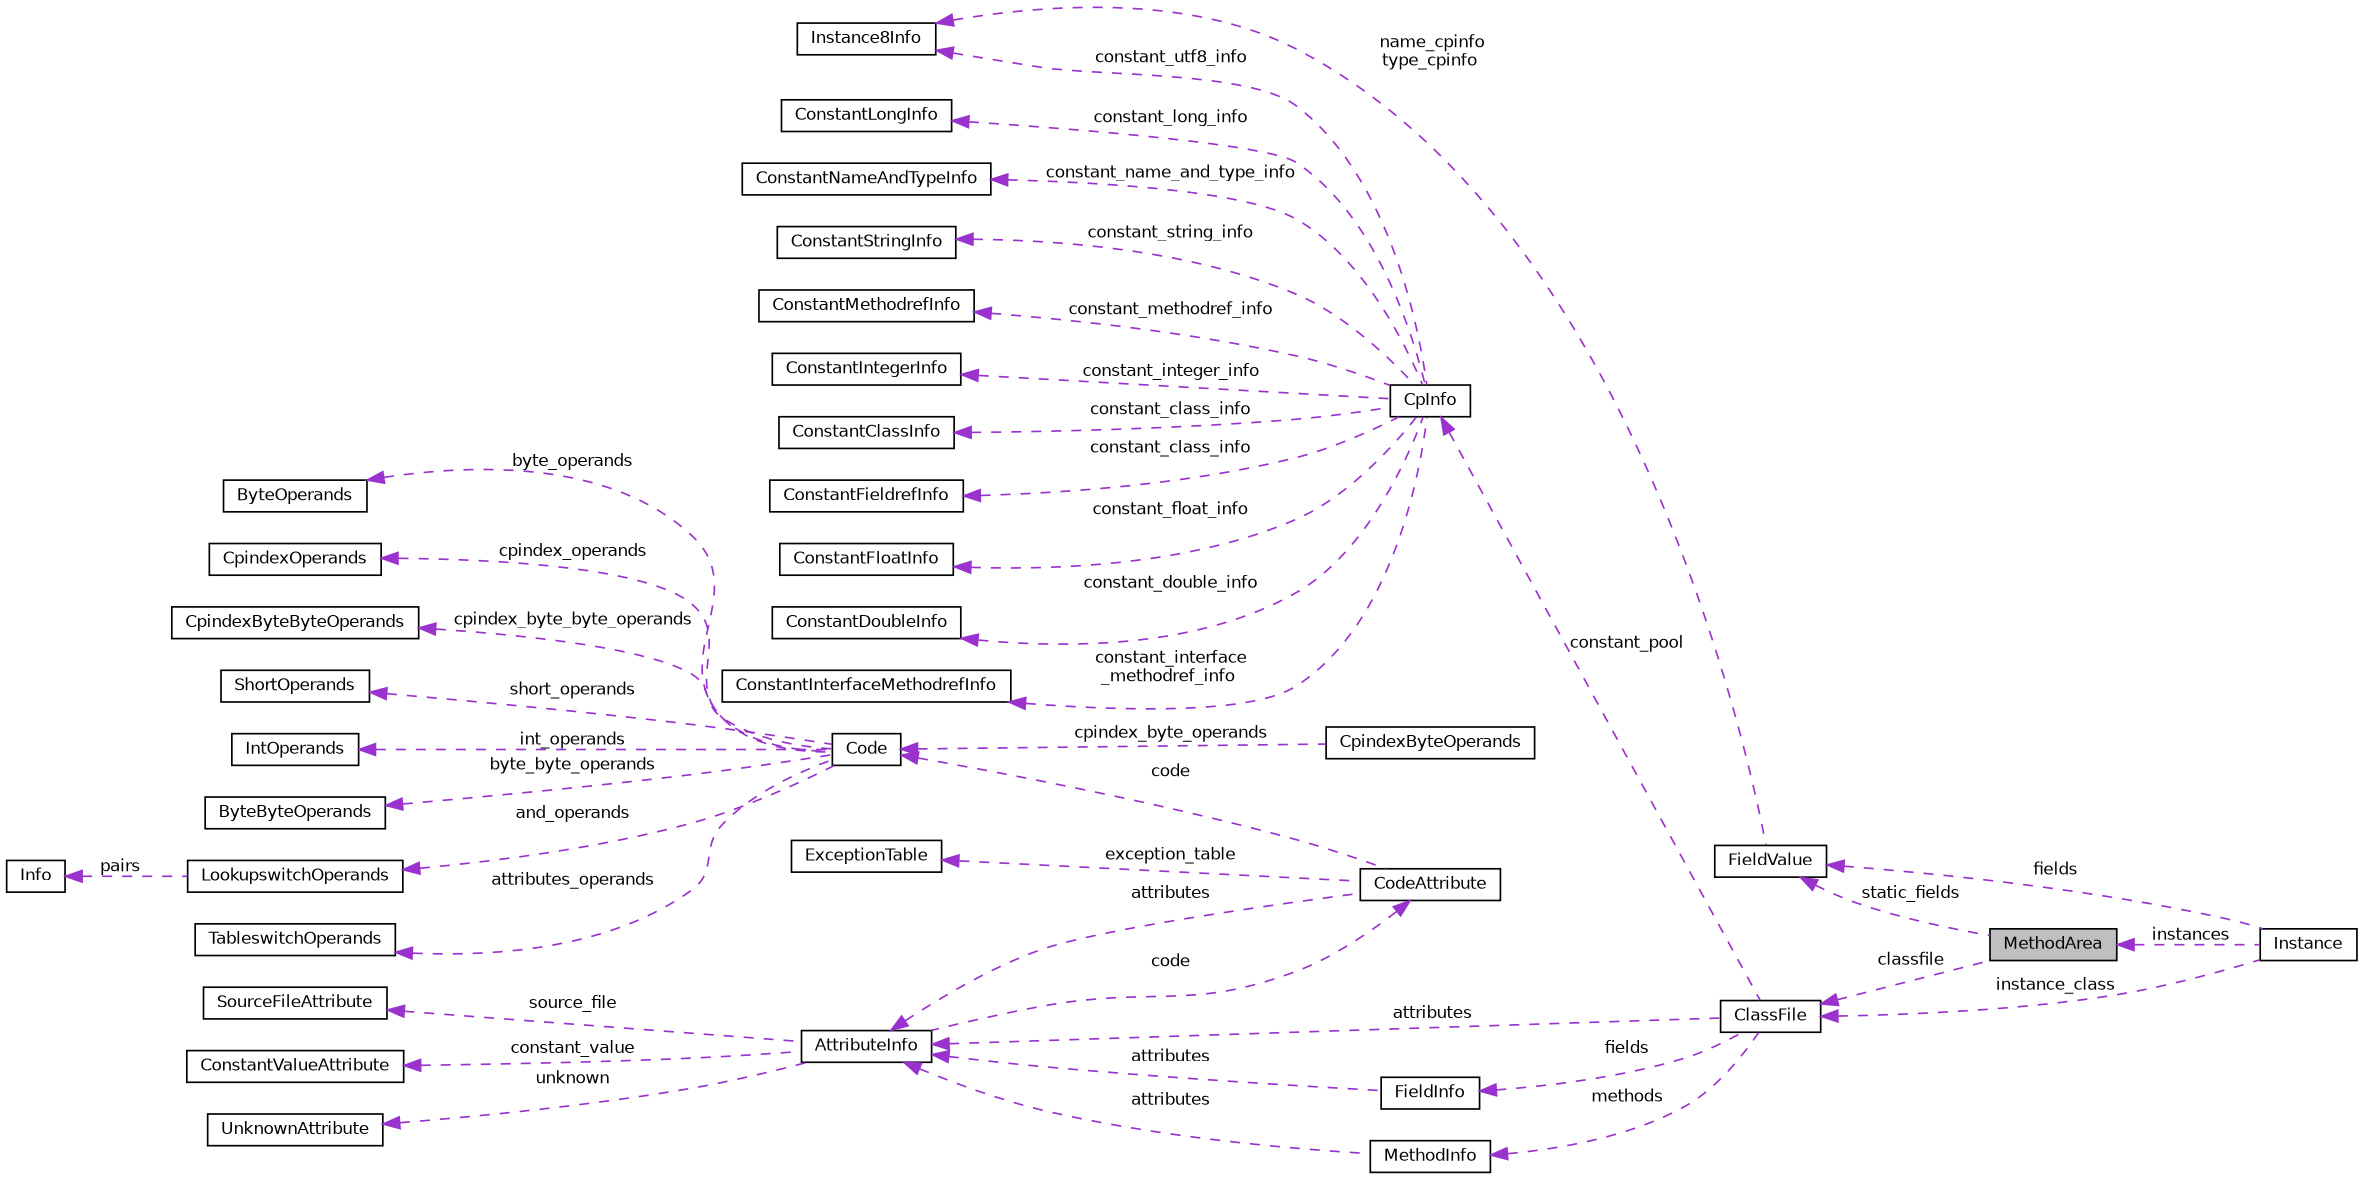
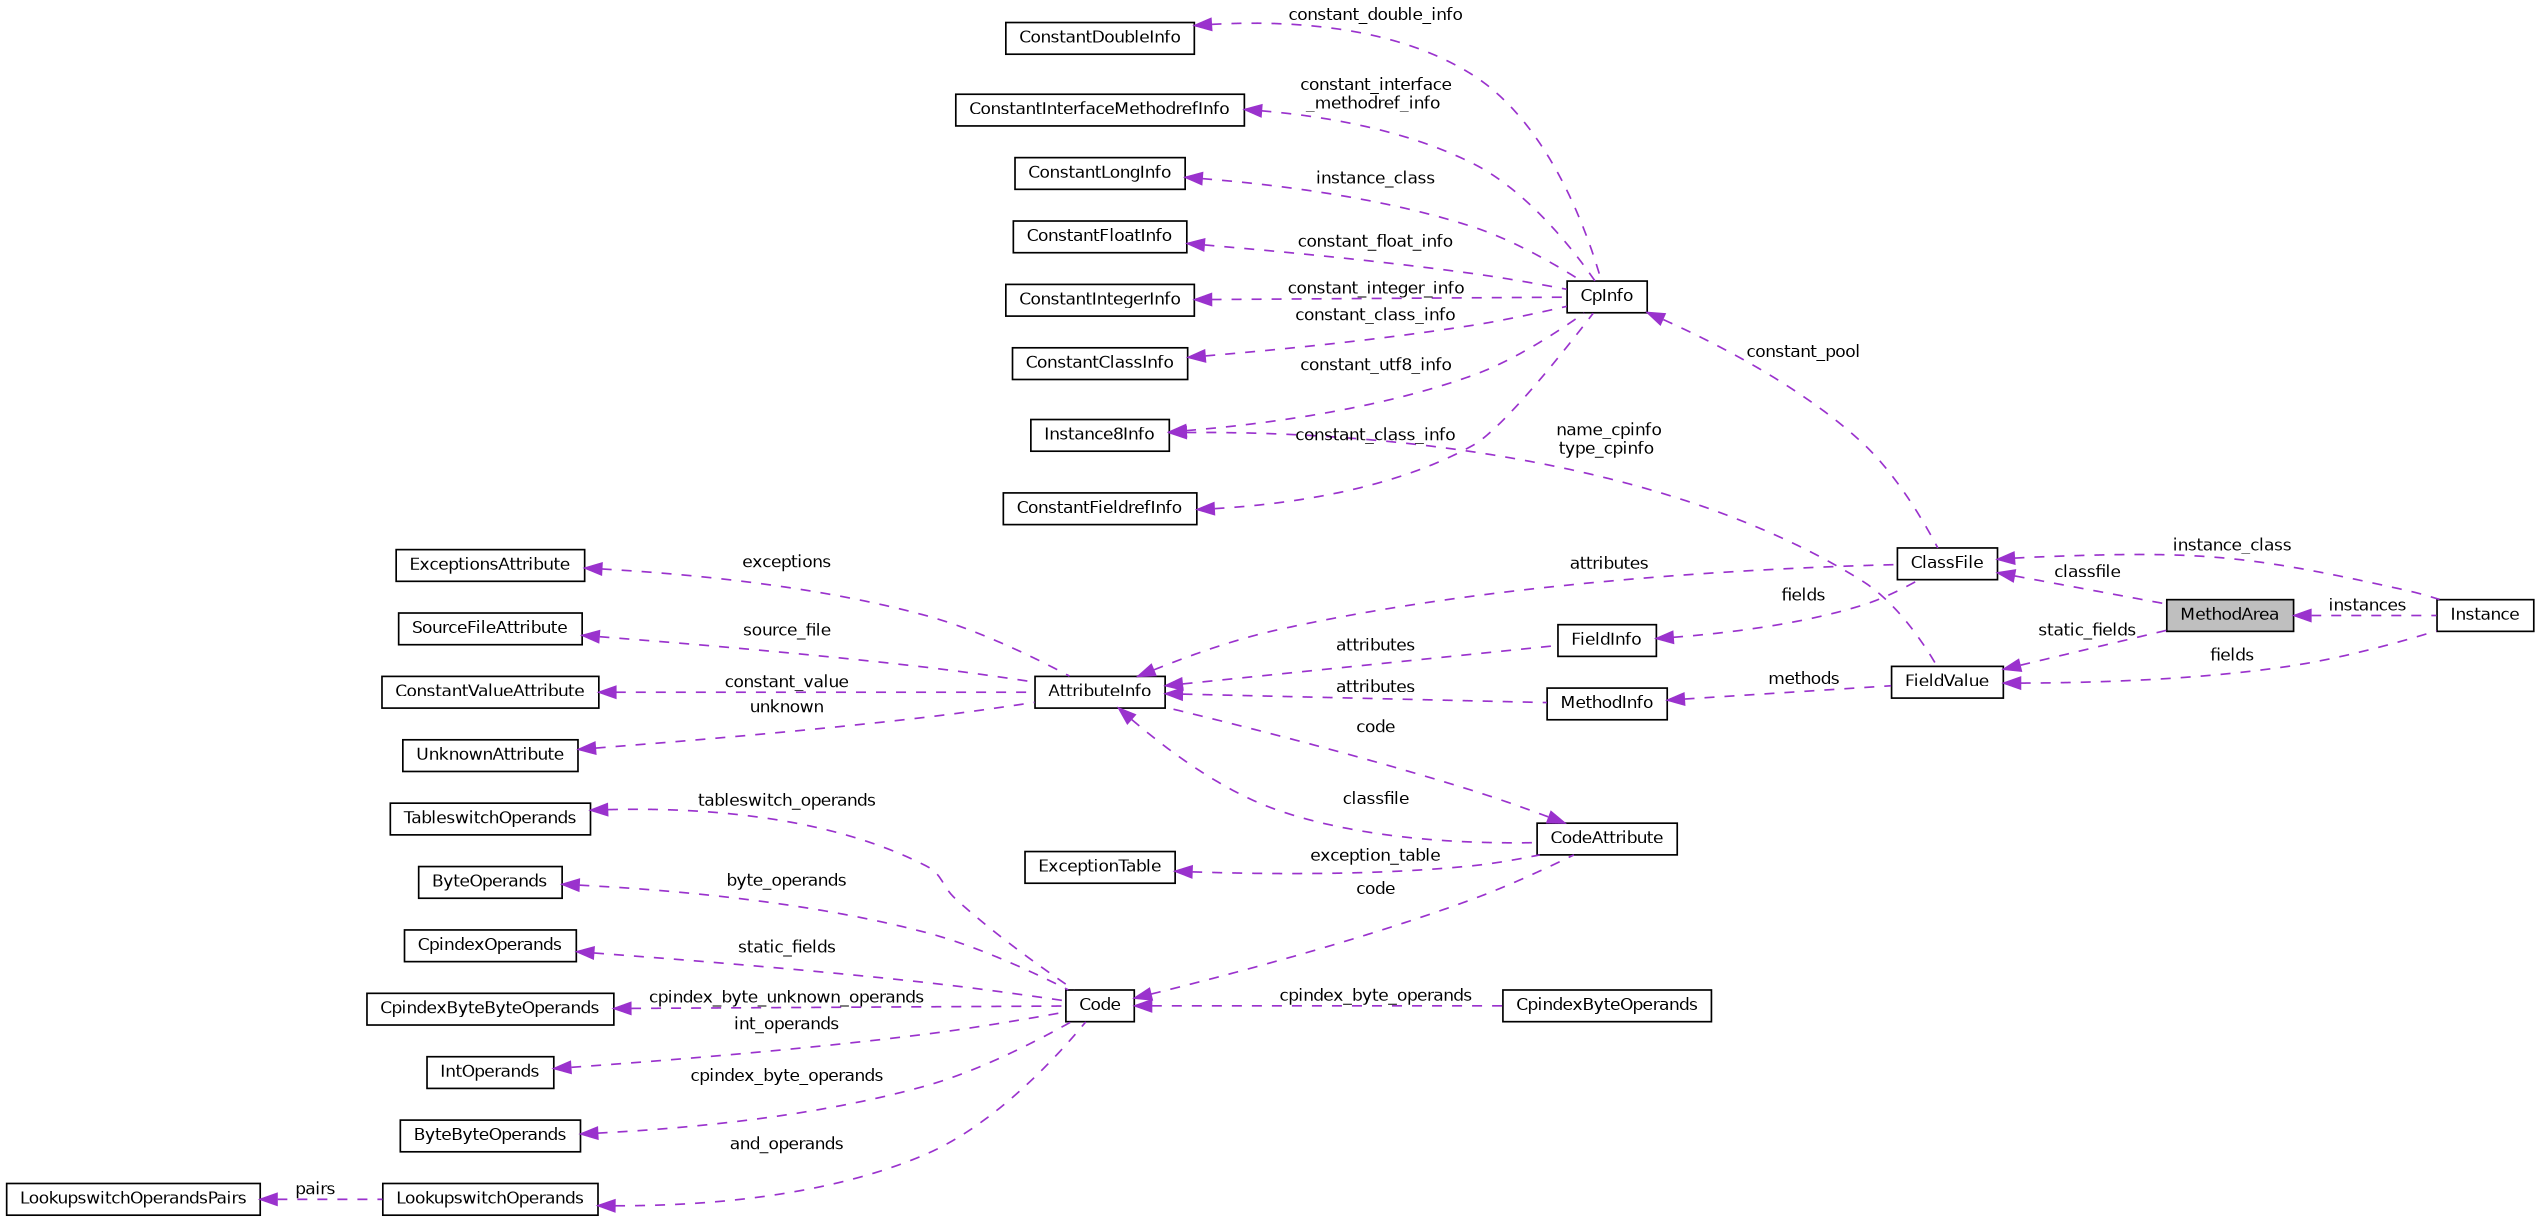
(1168, 118) -> (1374, 179)
(867, 179) -> none
(867, 242) -> none
(867, 306) -> none
(570, 552) -> (785, 948)
none -> (490, 565)
(570, 620) -> (785, 998)
(295, 686) -> none
(570, 765) -> (785, 1077)
(36, 876) -> (133, 1199)
(570, 880) -> (785, 802)
(1168, 894) -> (1374, 800)
(1649, 1123) -> (1788, 692)
